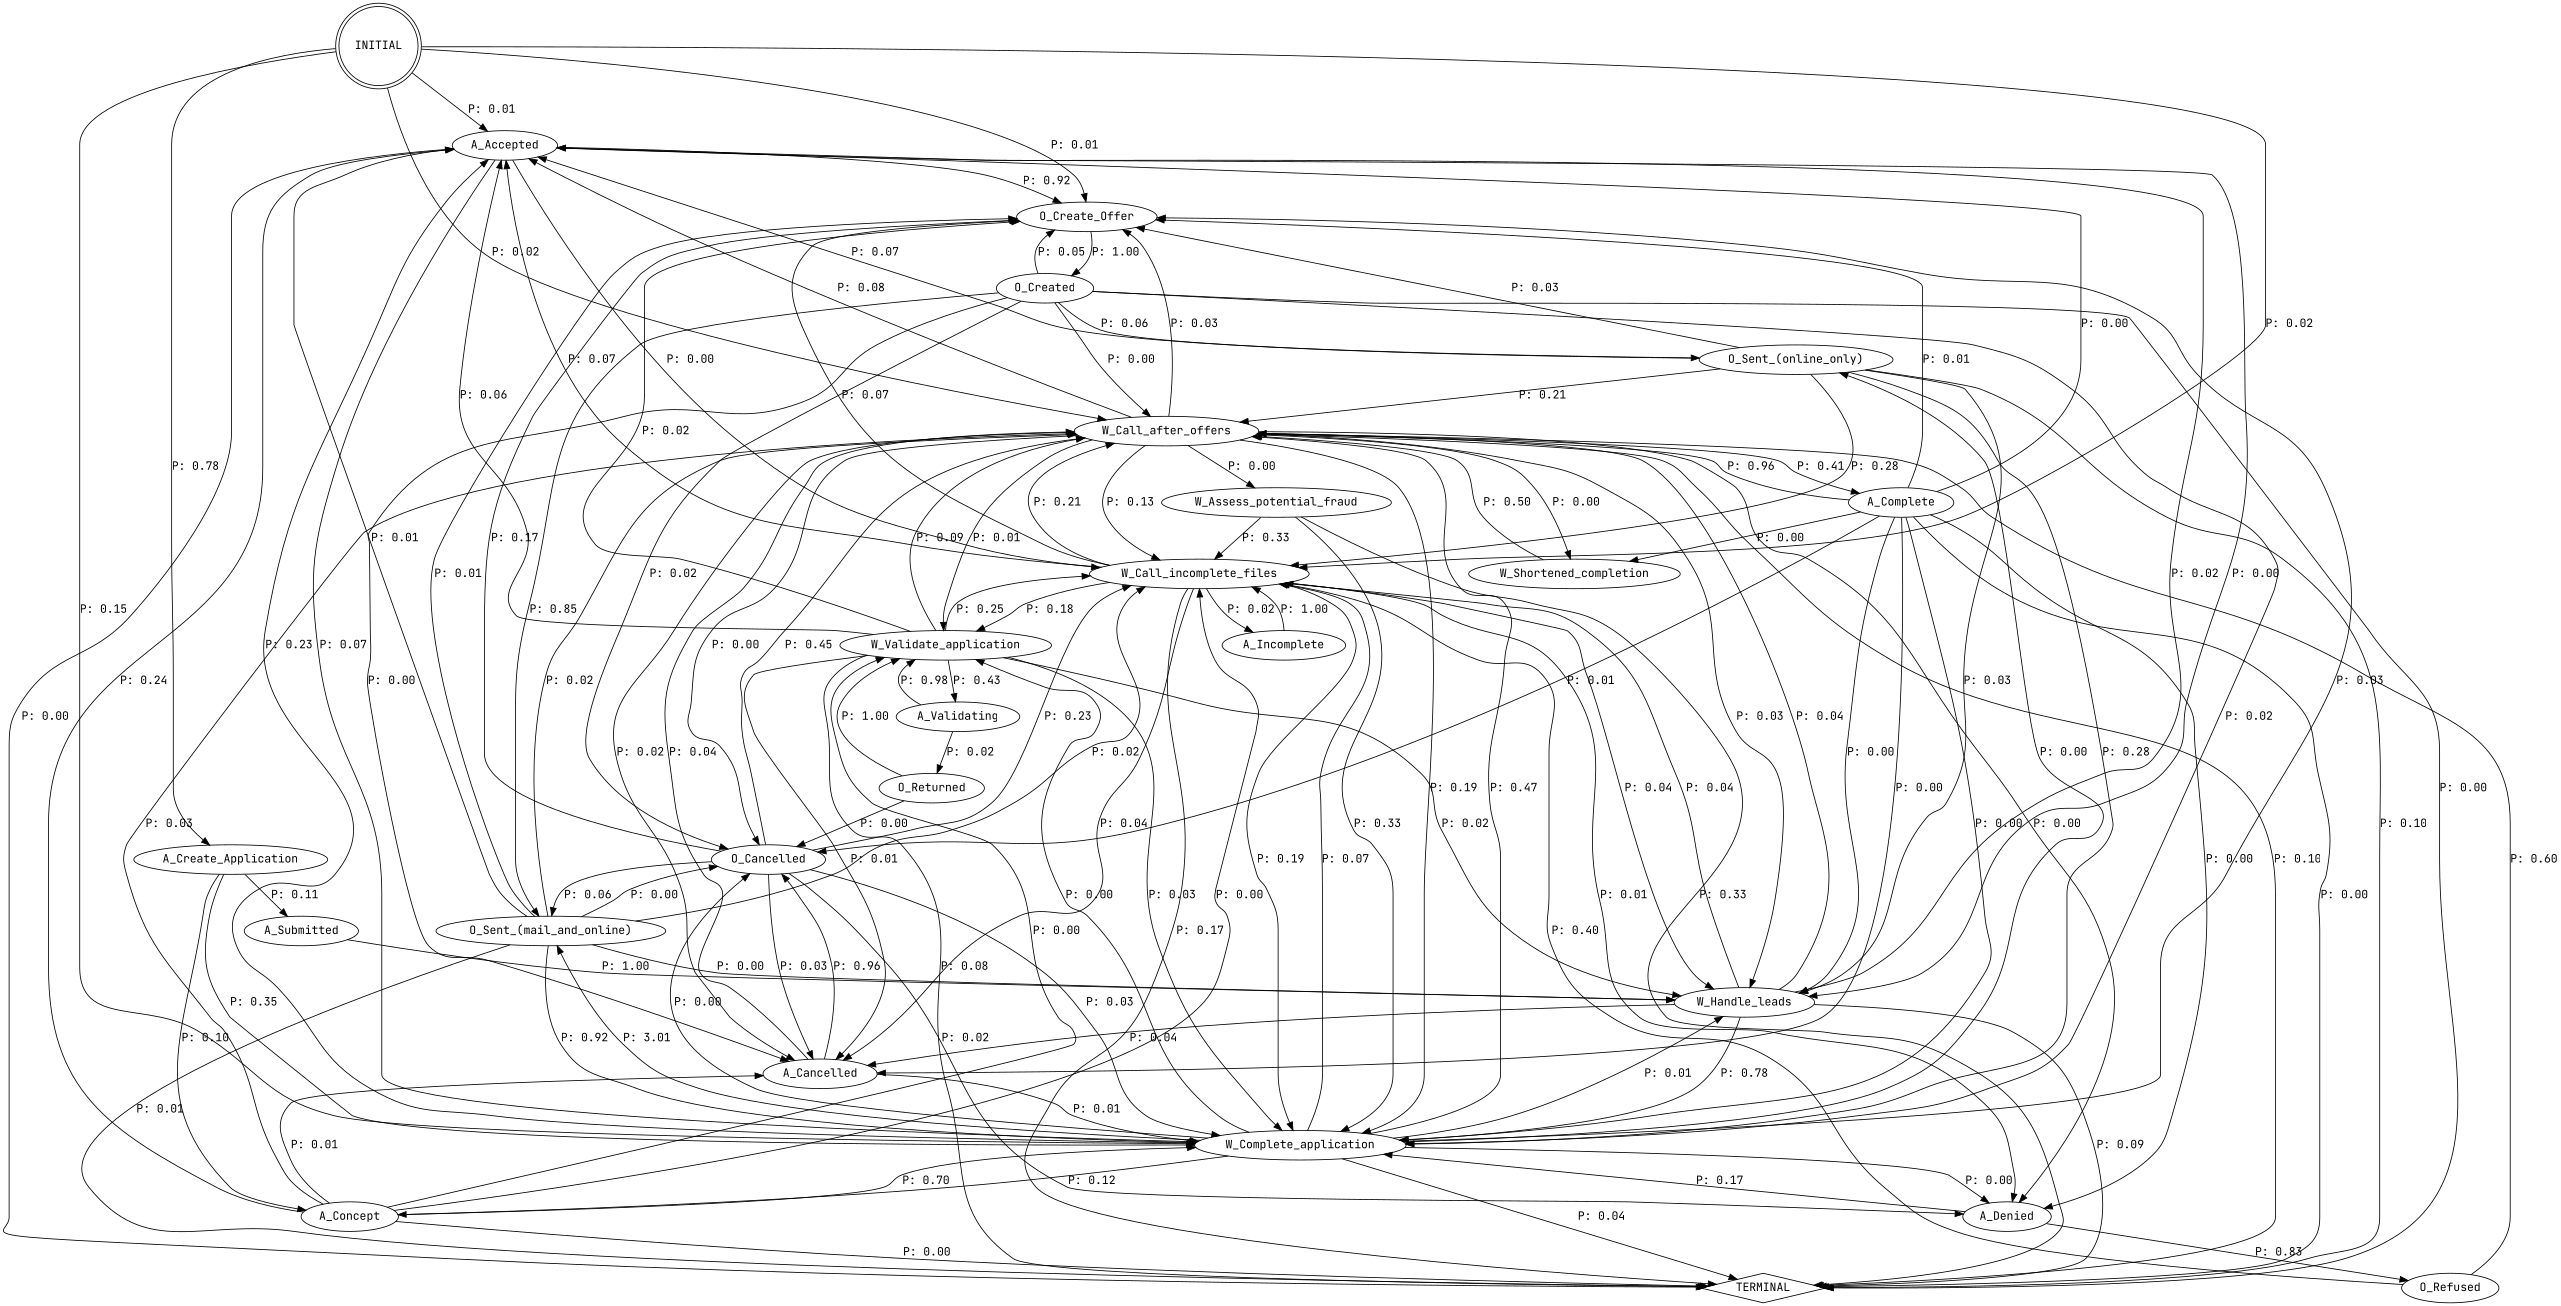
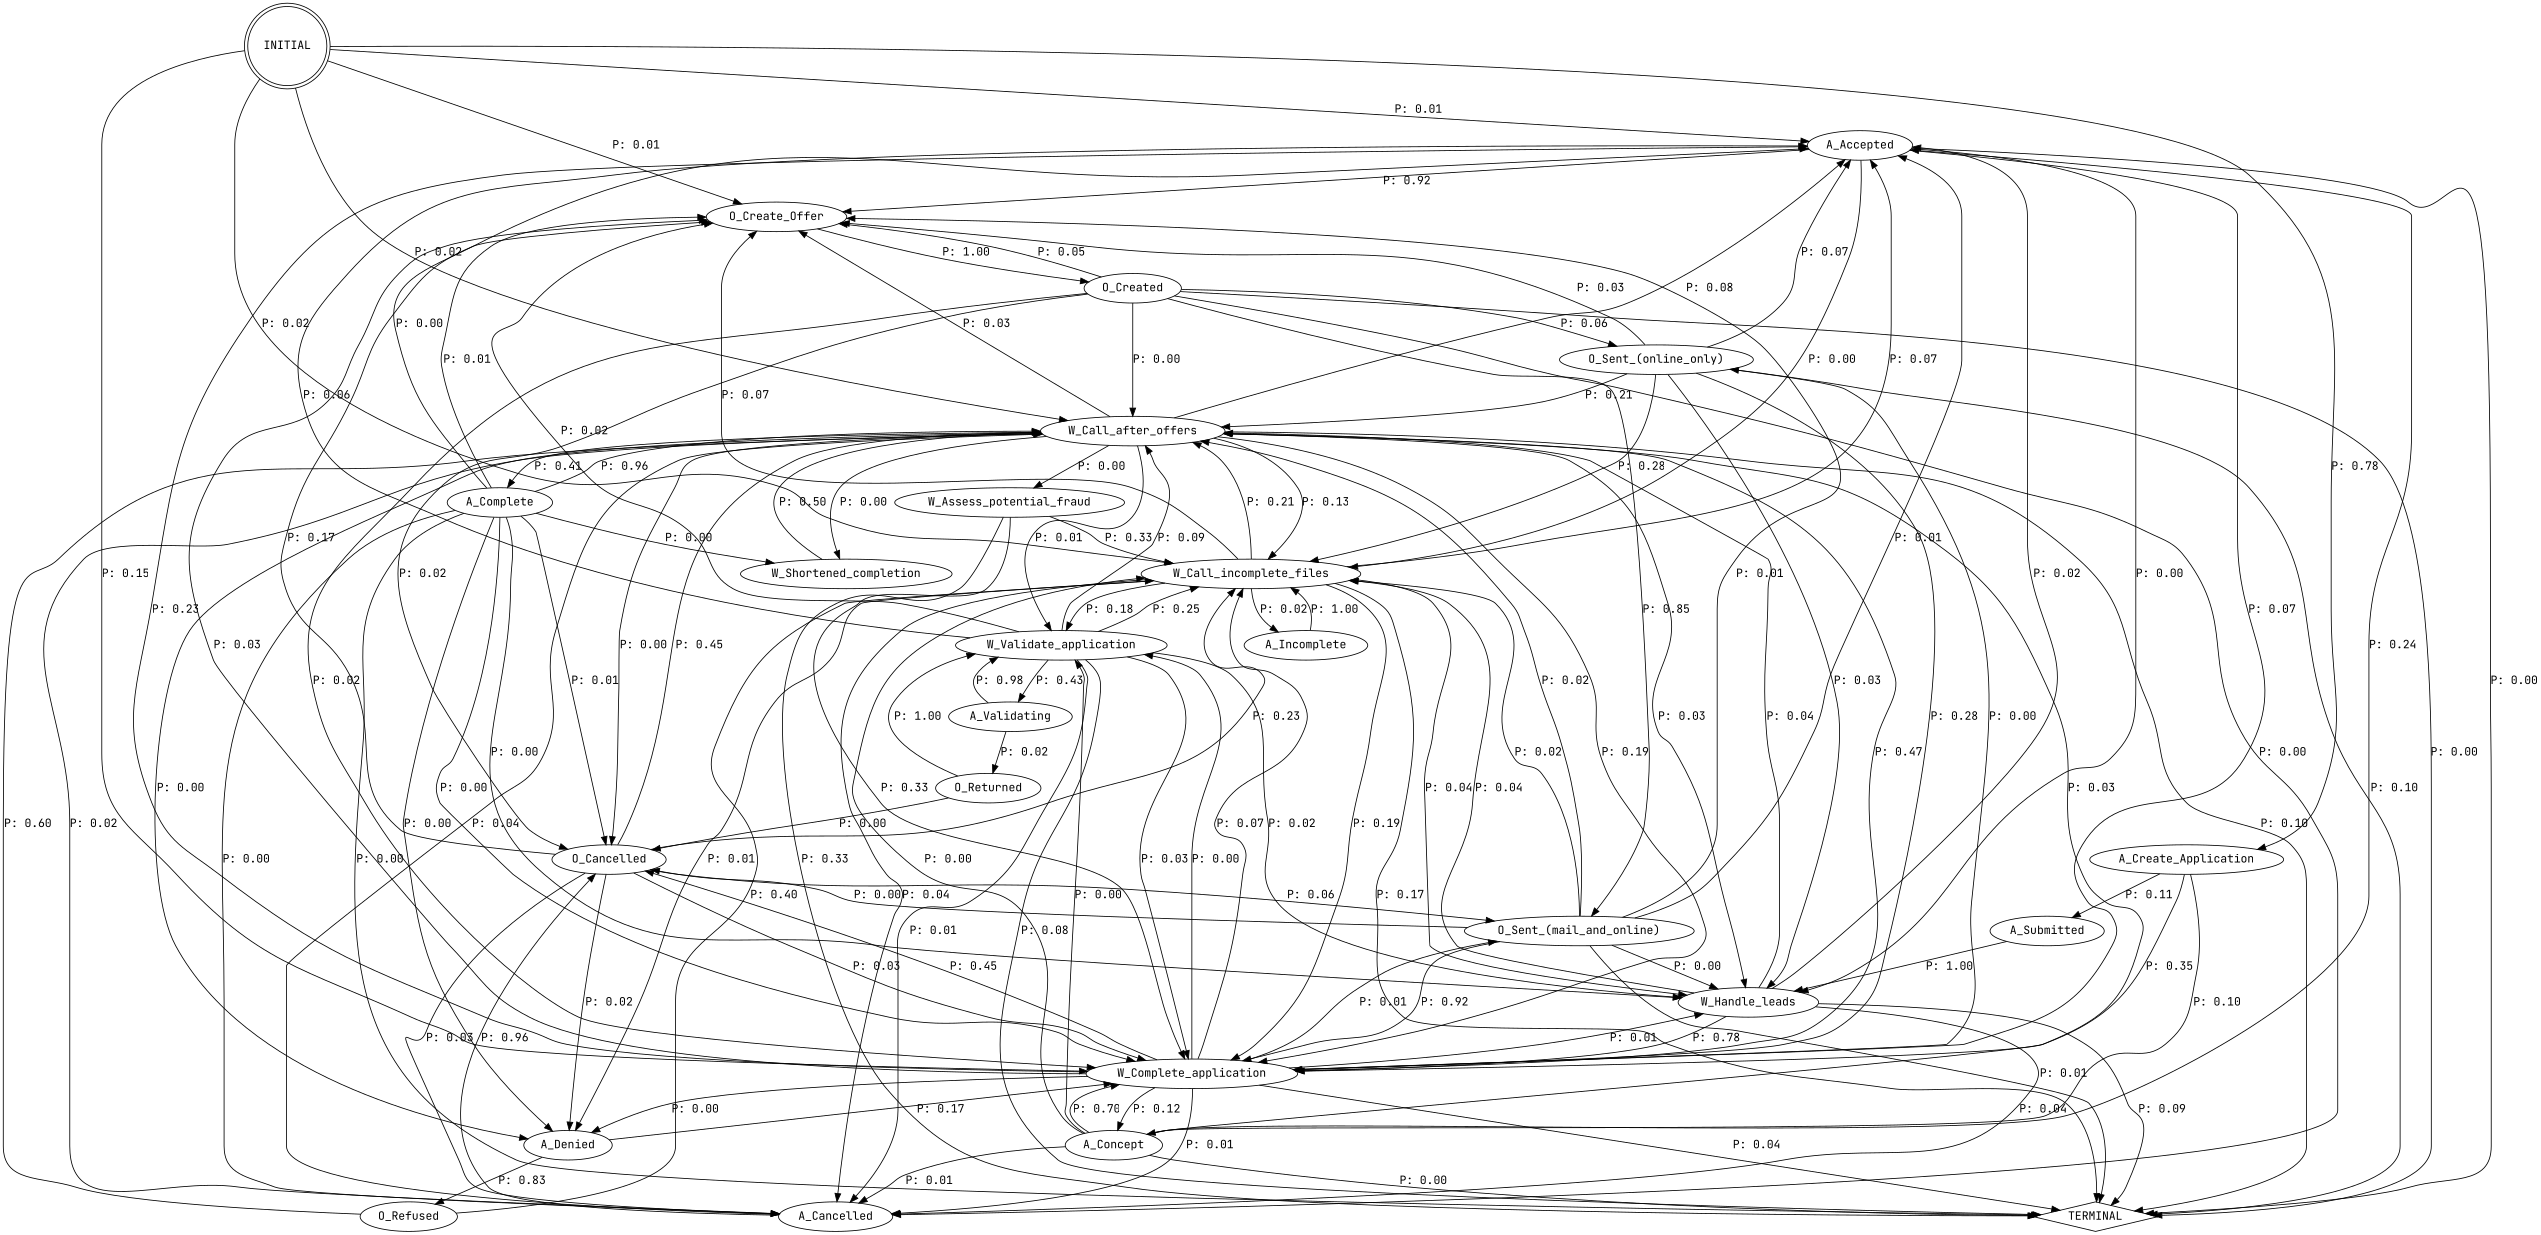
(698, 1002) -> (974, 967)
(647, 1038) -> (1383, 1002)
(1036, 1098) -> (1041, 1200)
